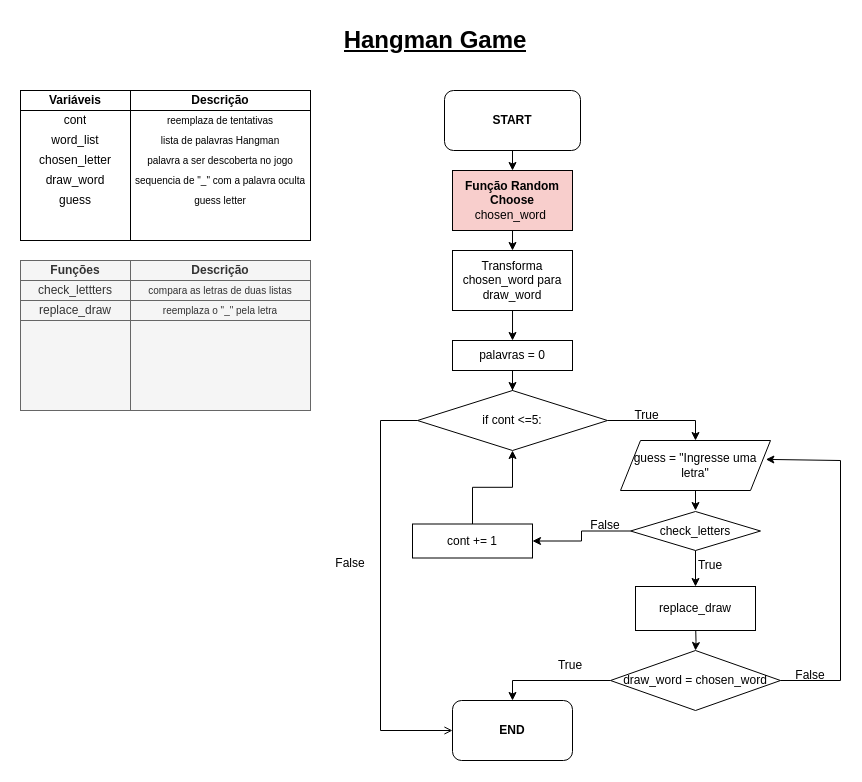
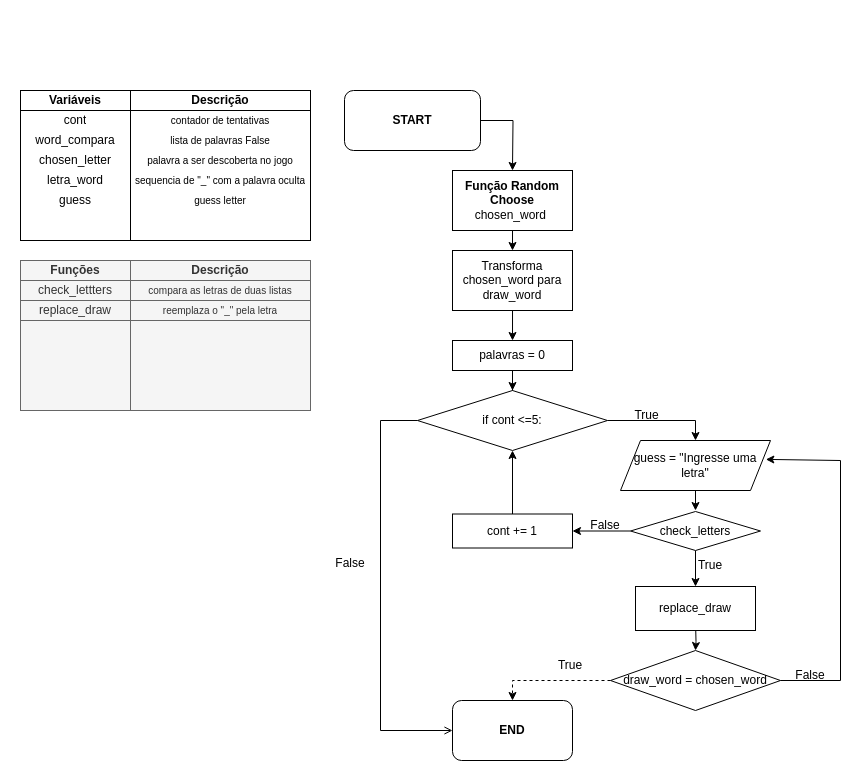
(436, 46) -> none
(221, 121) -> (221, 121)
(513, 121) -> (413, 121)
(76, 141) -> (76, 141)
(221, 141) -> (221, 141)
(76, 181) -> (76, 181)
(513, 201) -> (513, 201)
(473, 541) -> (513, 531)
(556, 681) -> (556, 681)
